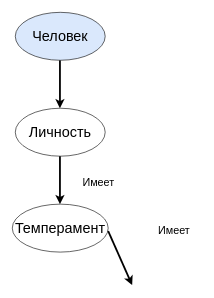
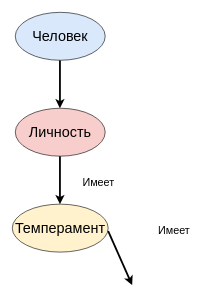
(60, 132) -> (60, 132)
(60, 228) -> (60, 228)
